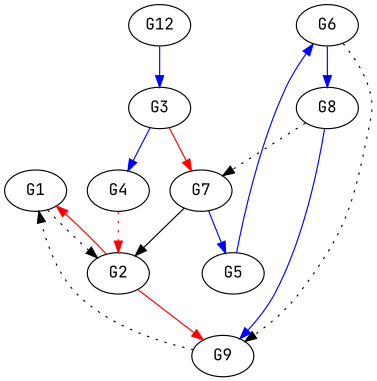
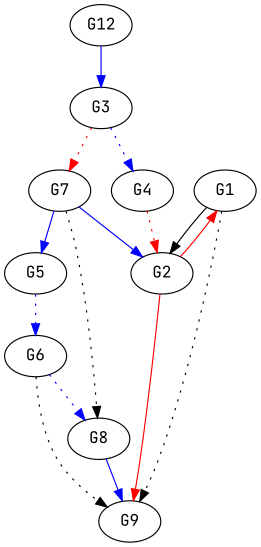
(327, 61) -> (64, 393)
(266, 140) -> (36, 309)
(142, 144) -> (119, 144)
(178, 144) -> (83, 144)
(273, 144) -> (86, 308)
(164, 228) -> (106, 228)
(68, 231) -> (191, 225)
(96, 310) -> (191, 353)
